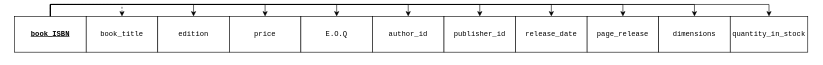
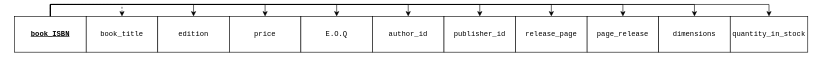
(552, 35) -> (552, 35)
